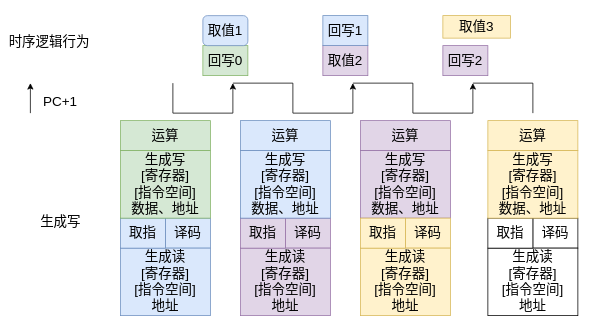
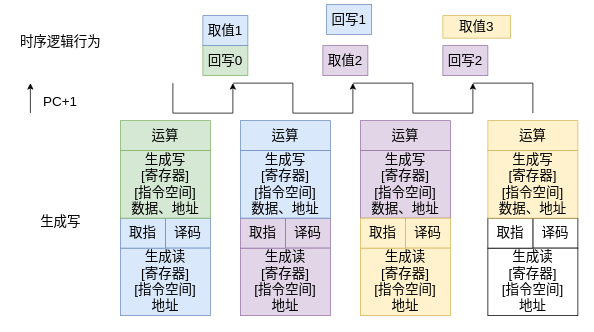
(225, 30) -> (225, 30)
(345, 30) -> (349, 19)
(49, 42) -> (60, 42)
